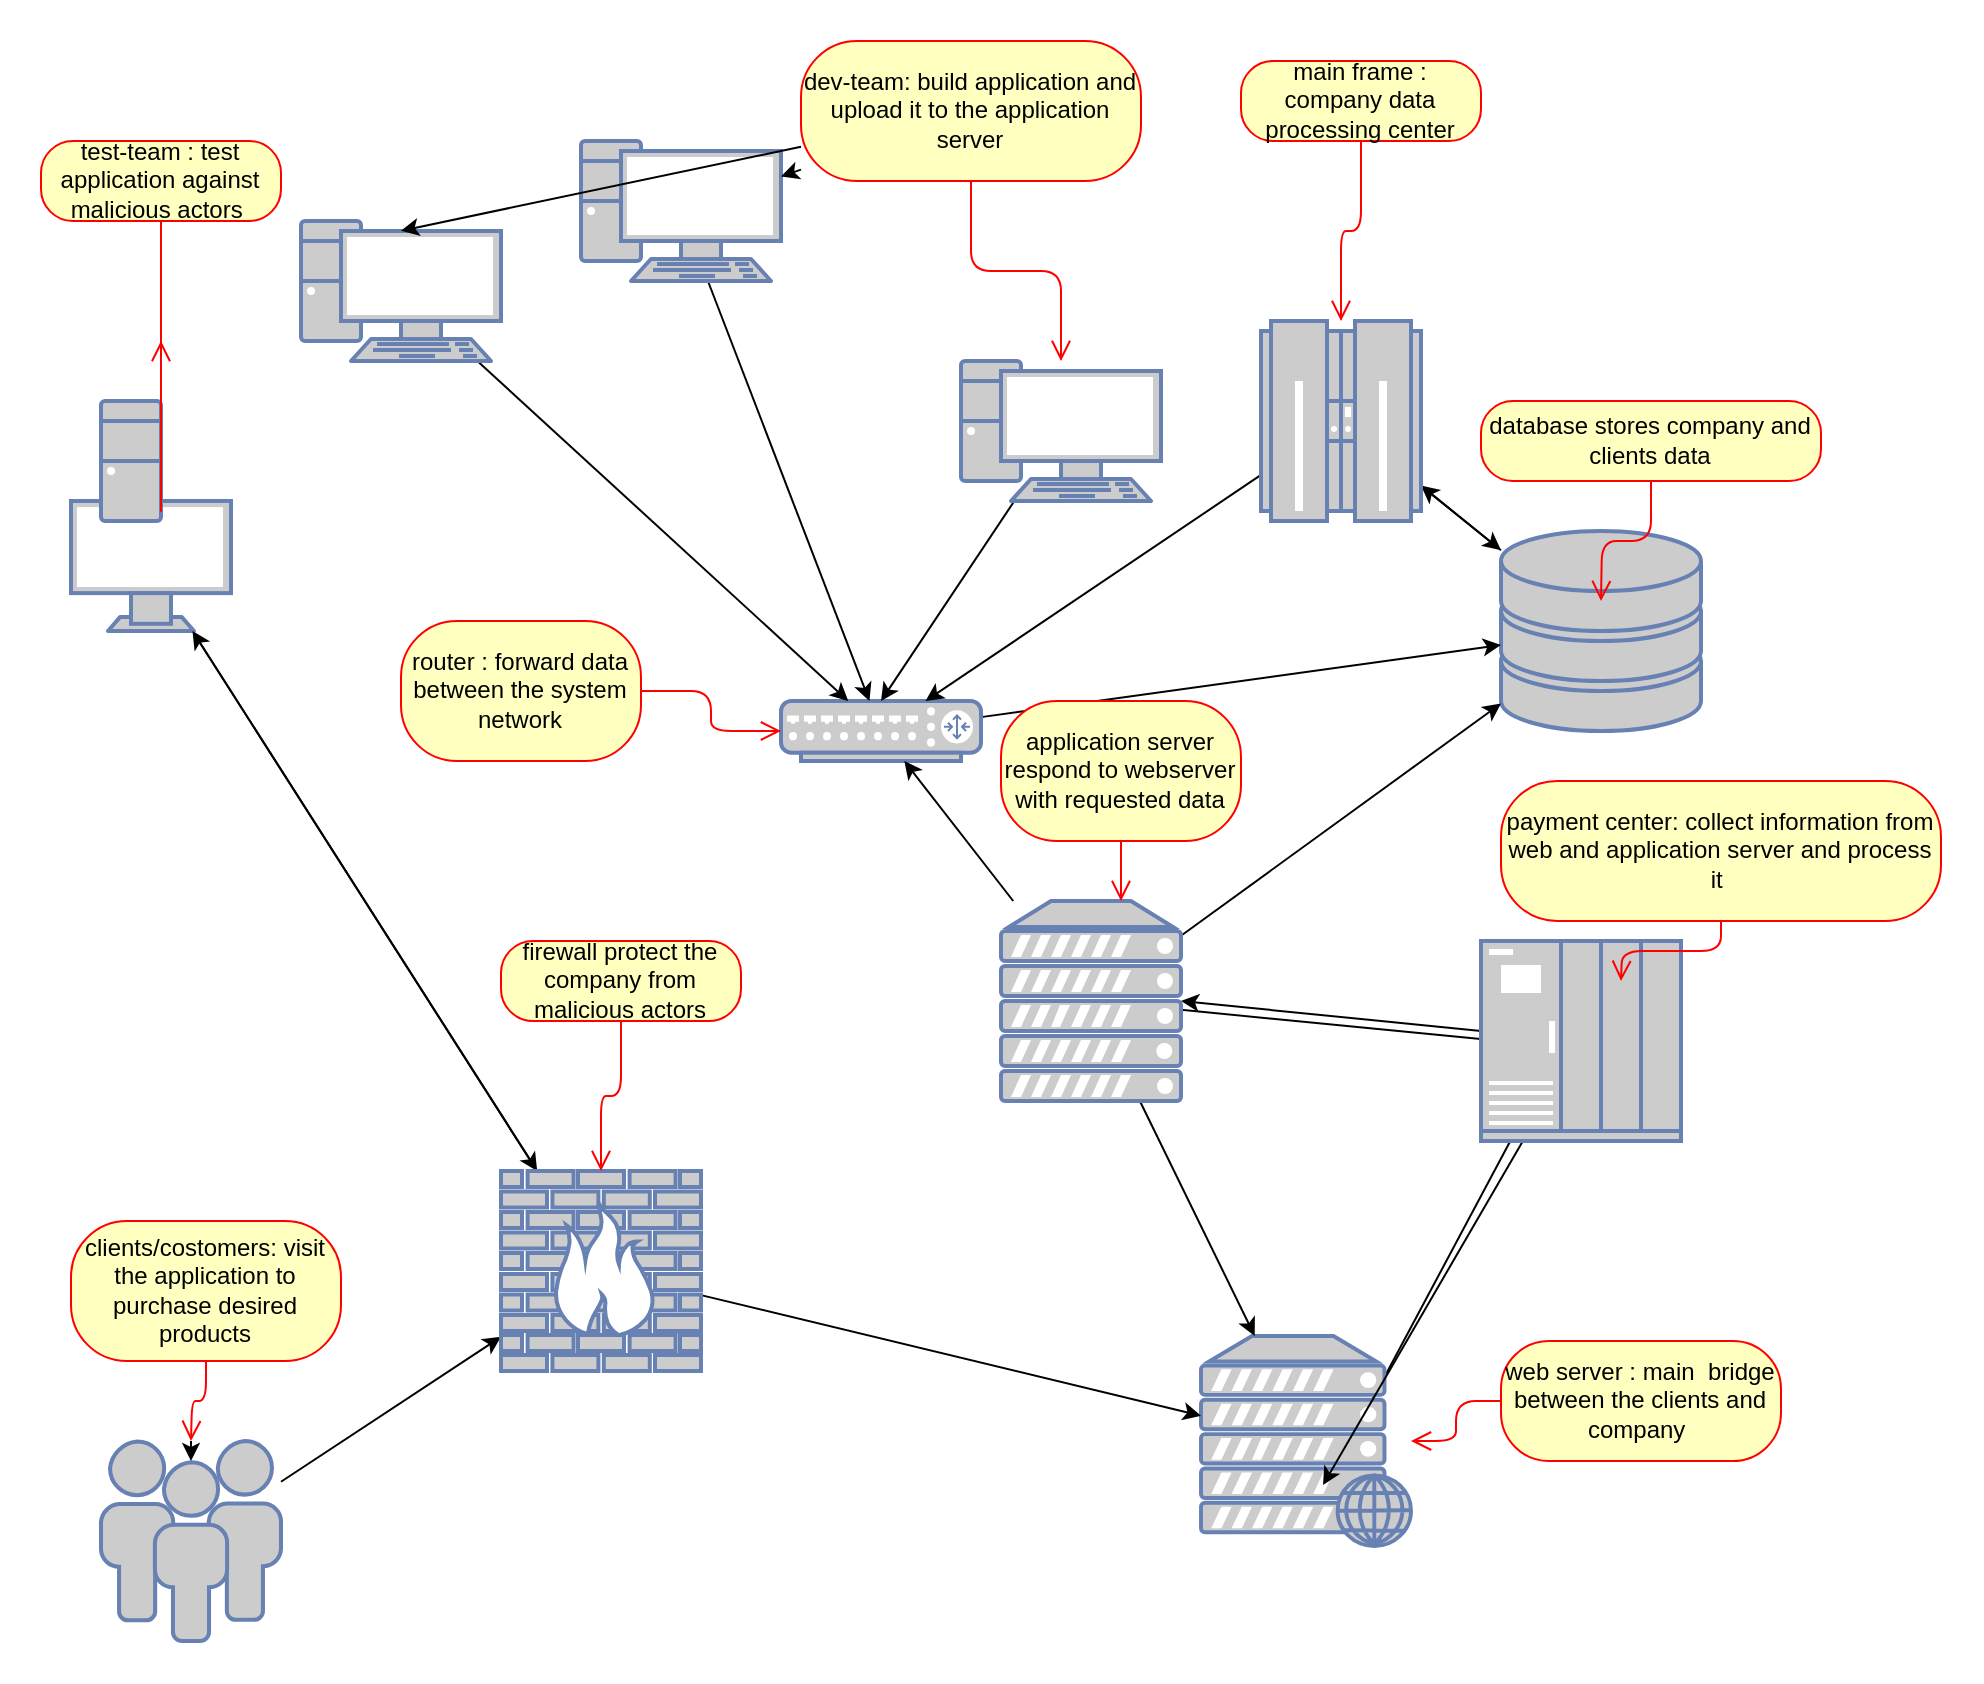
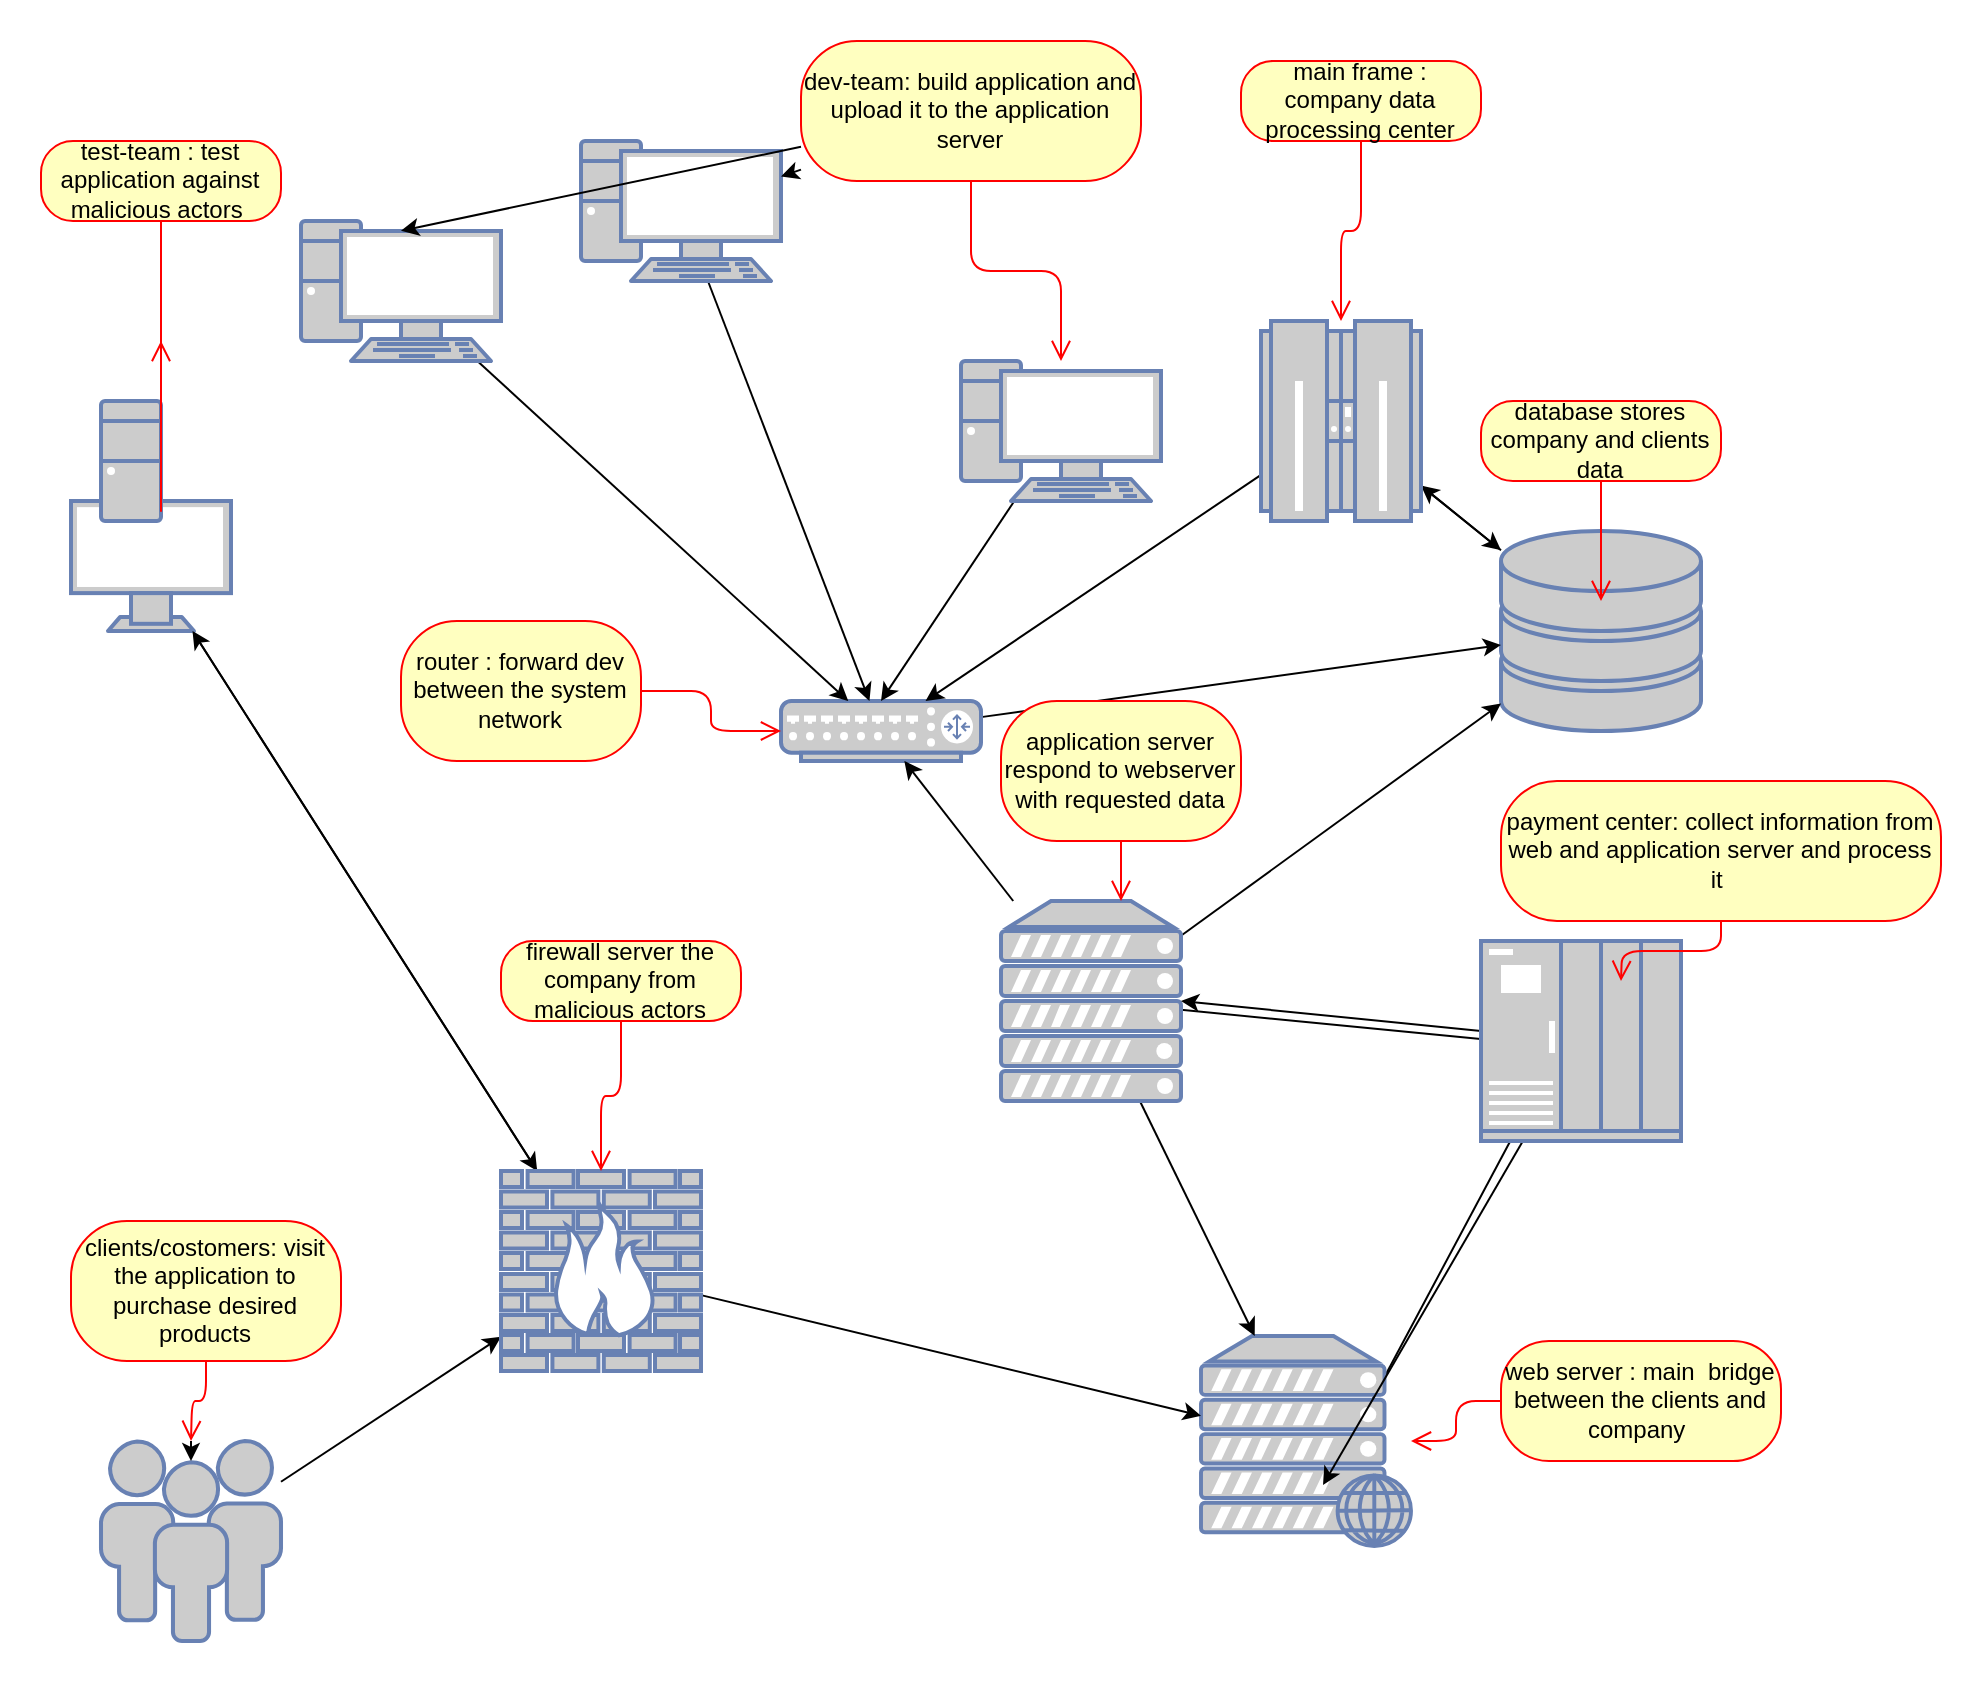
(1651, 441) -> (1601, 441)
(521, 691) -> (521, 691)
(621, 981) -> (621, 981)
